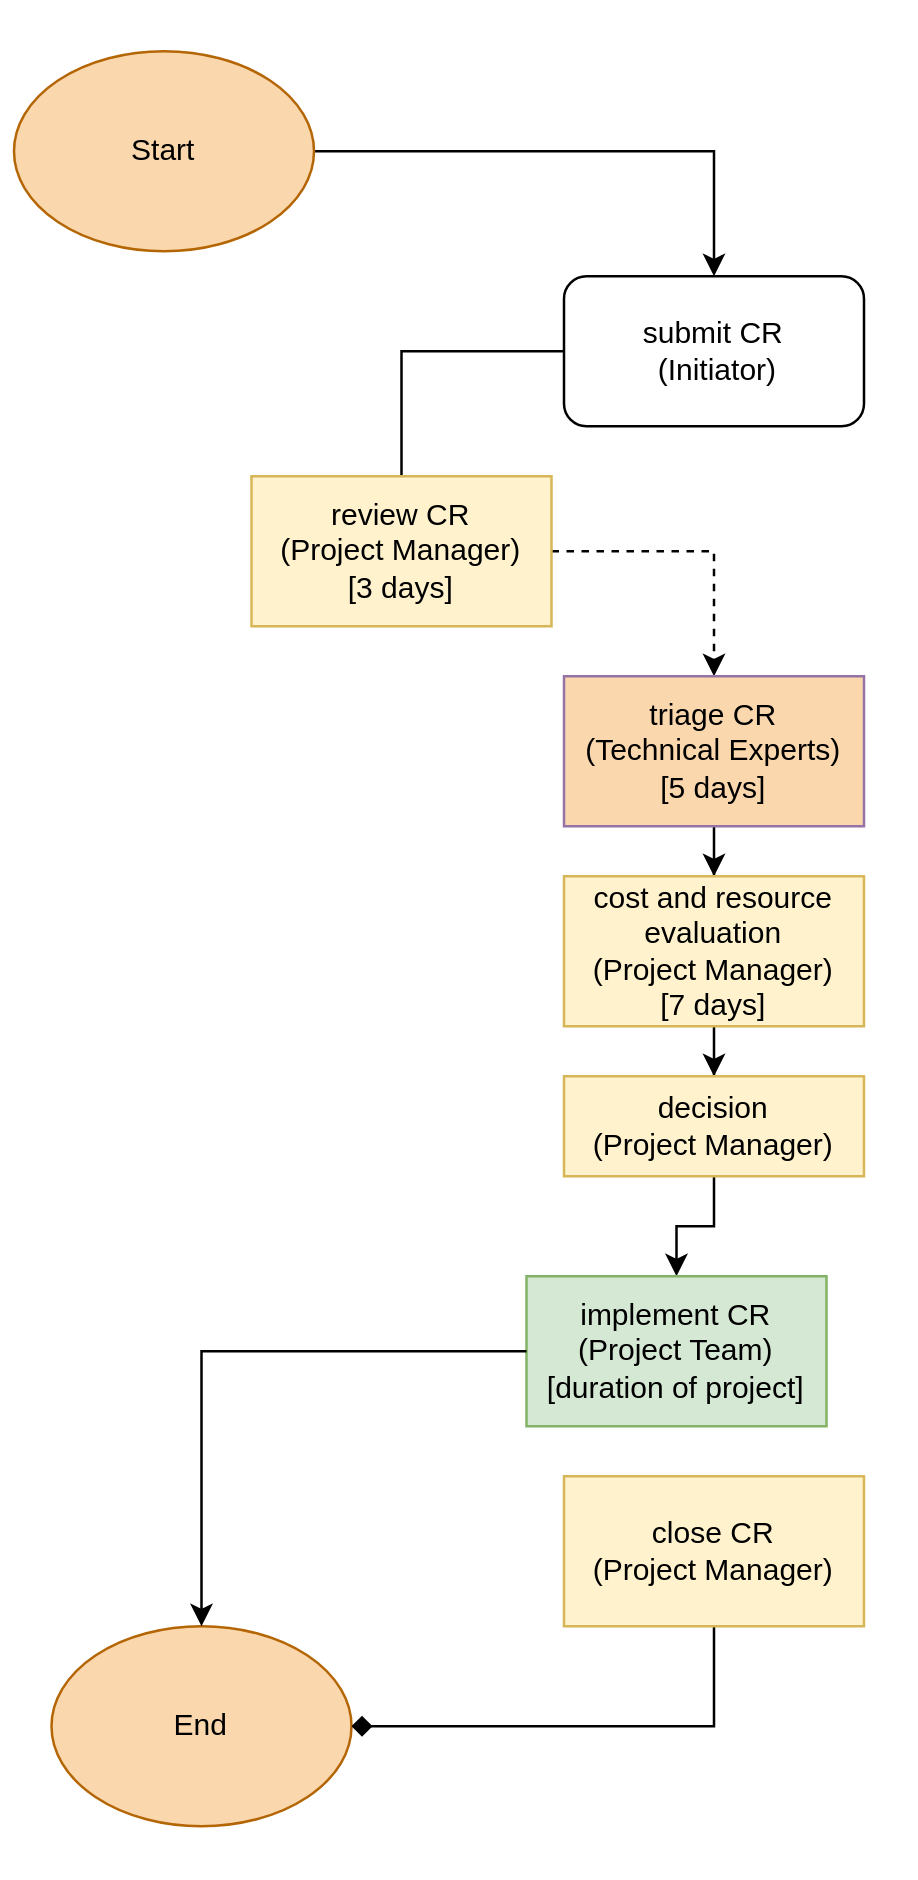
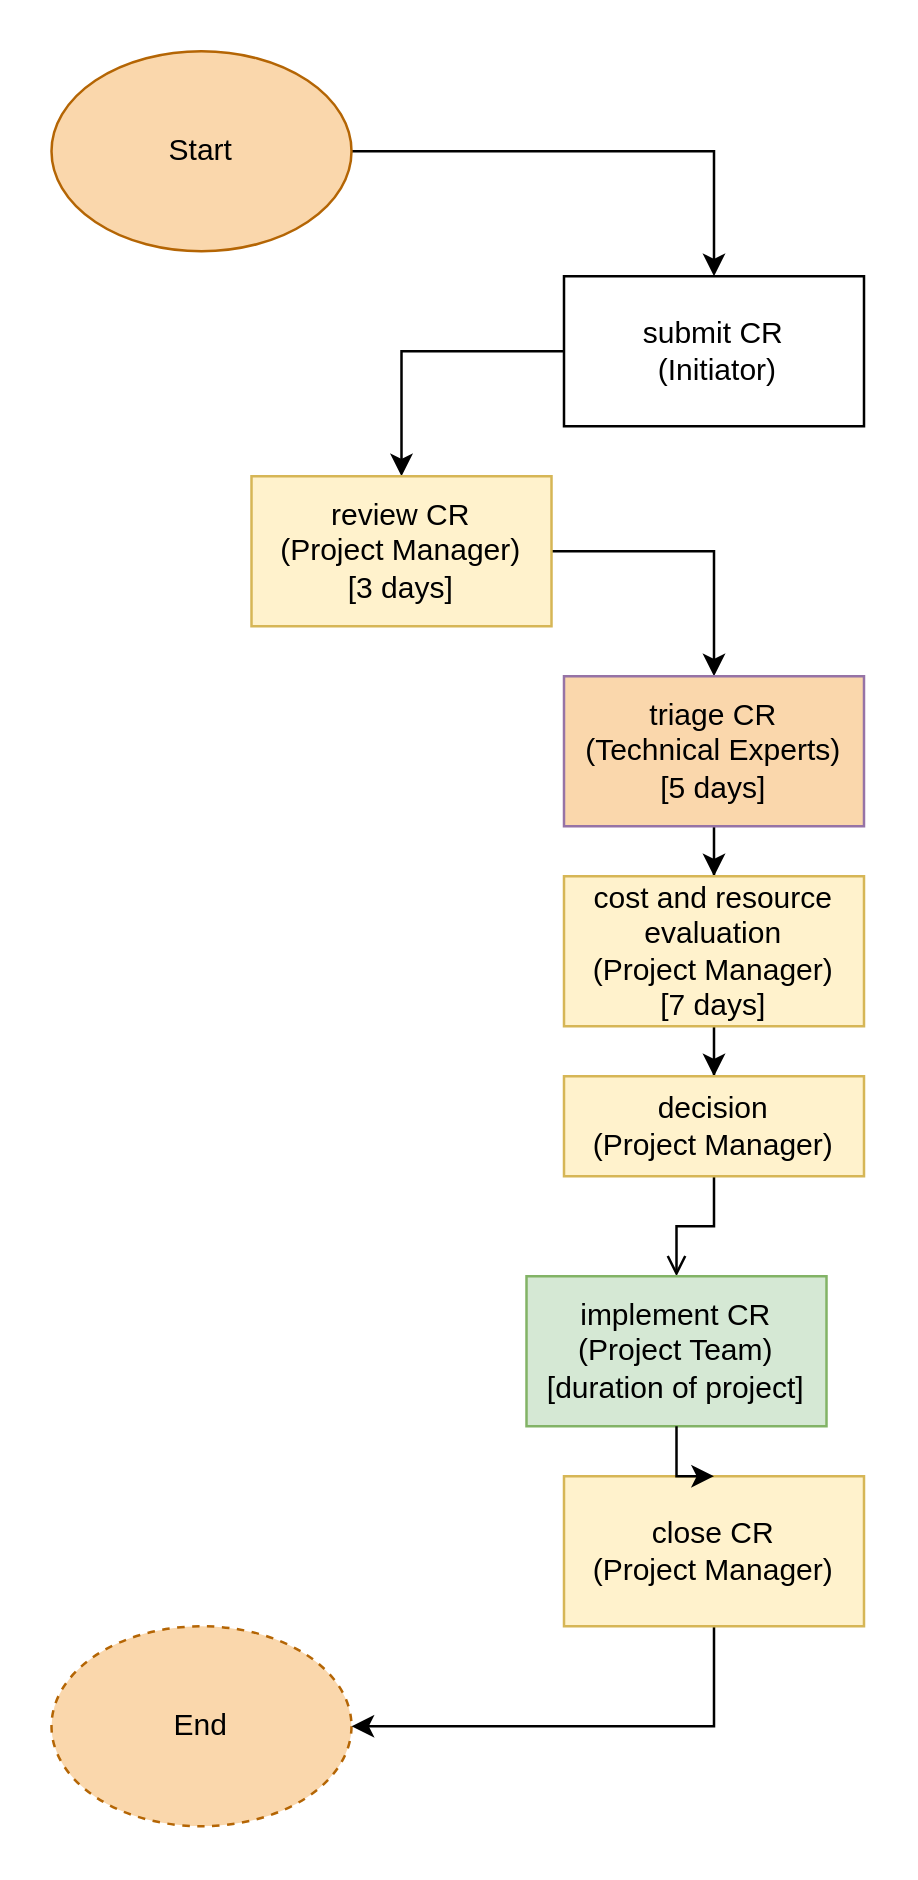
(164, 151) -> (201, 151)
(714, 351) -> (714, 351)
(401, 464) -> (401, 458)
(692, 551) -> (692, 551)
(676, 1258) -> (676, 1262)
(234, 1351) -> (676, 1461)
(201, 1726) -> (201, 1726)
(372, 1726) -> (370, 1726)
